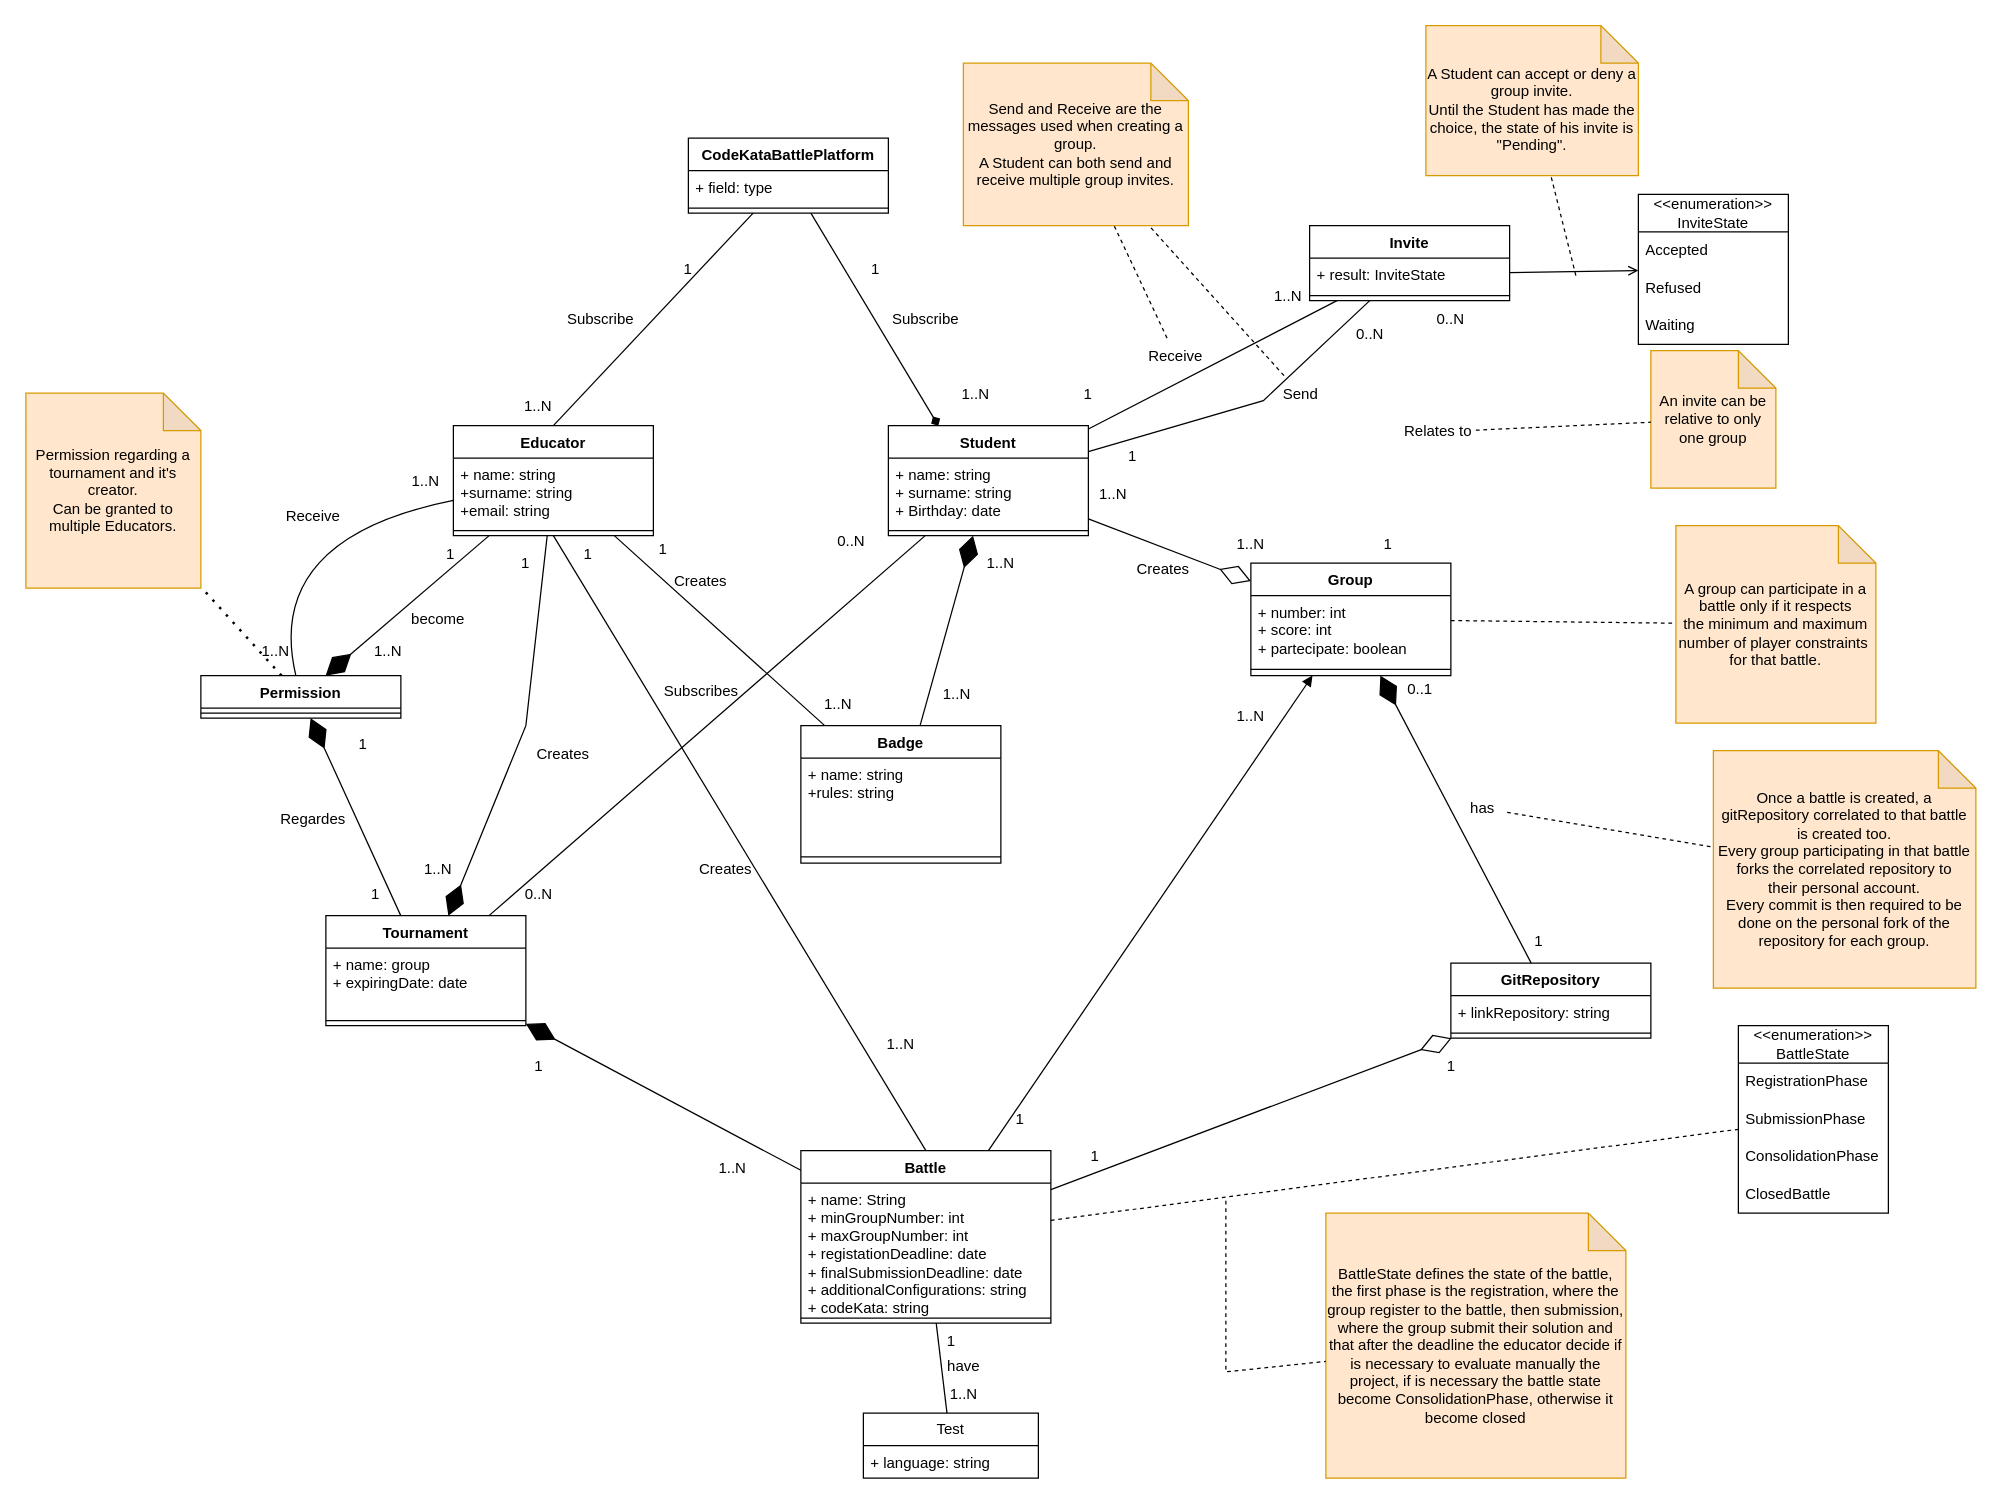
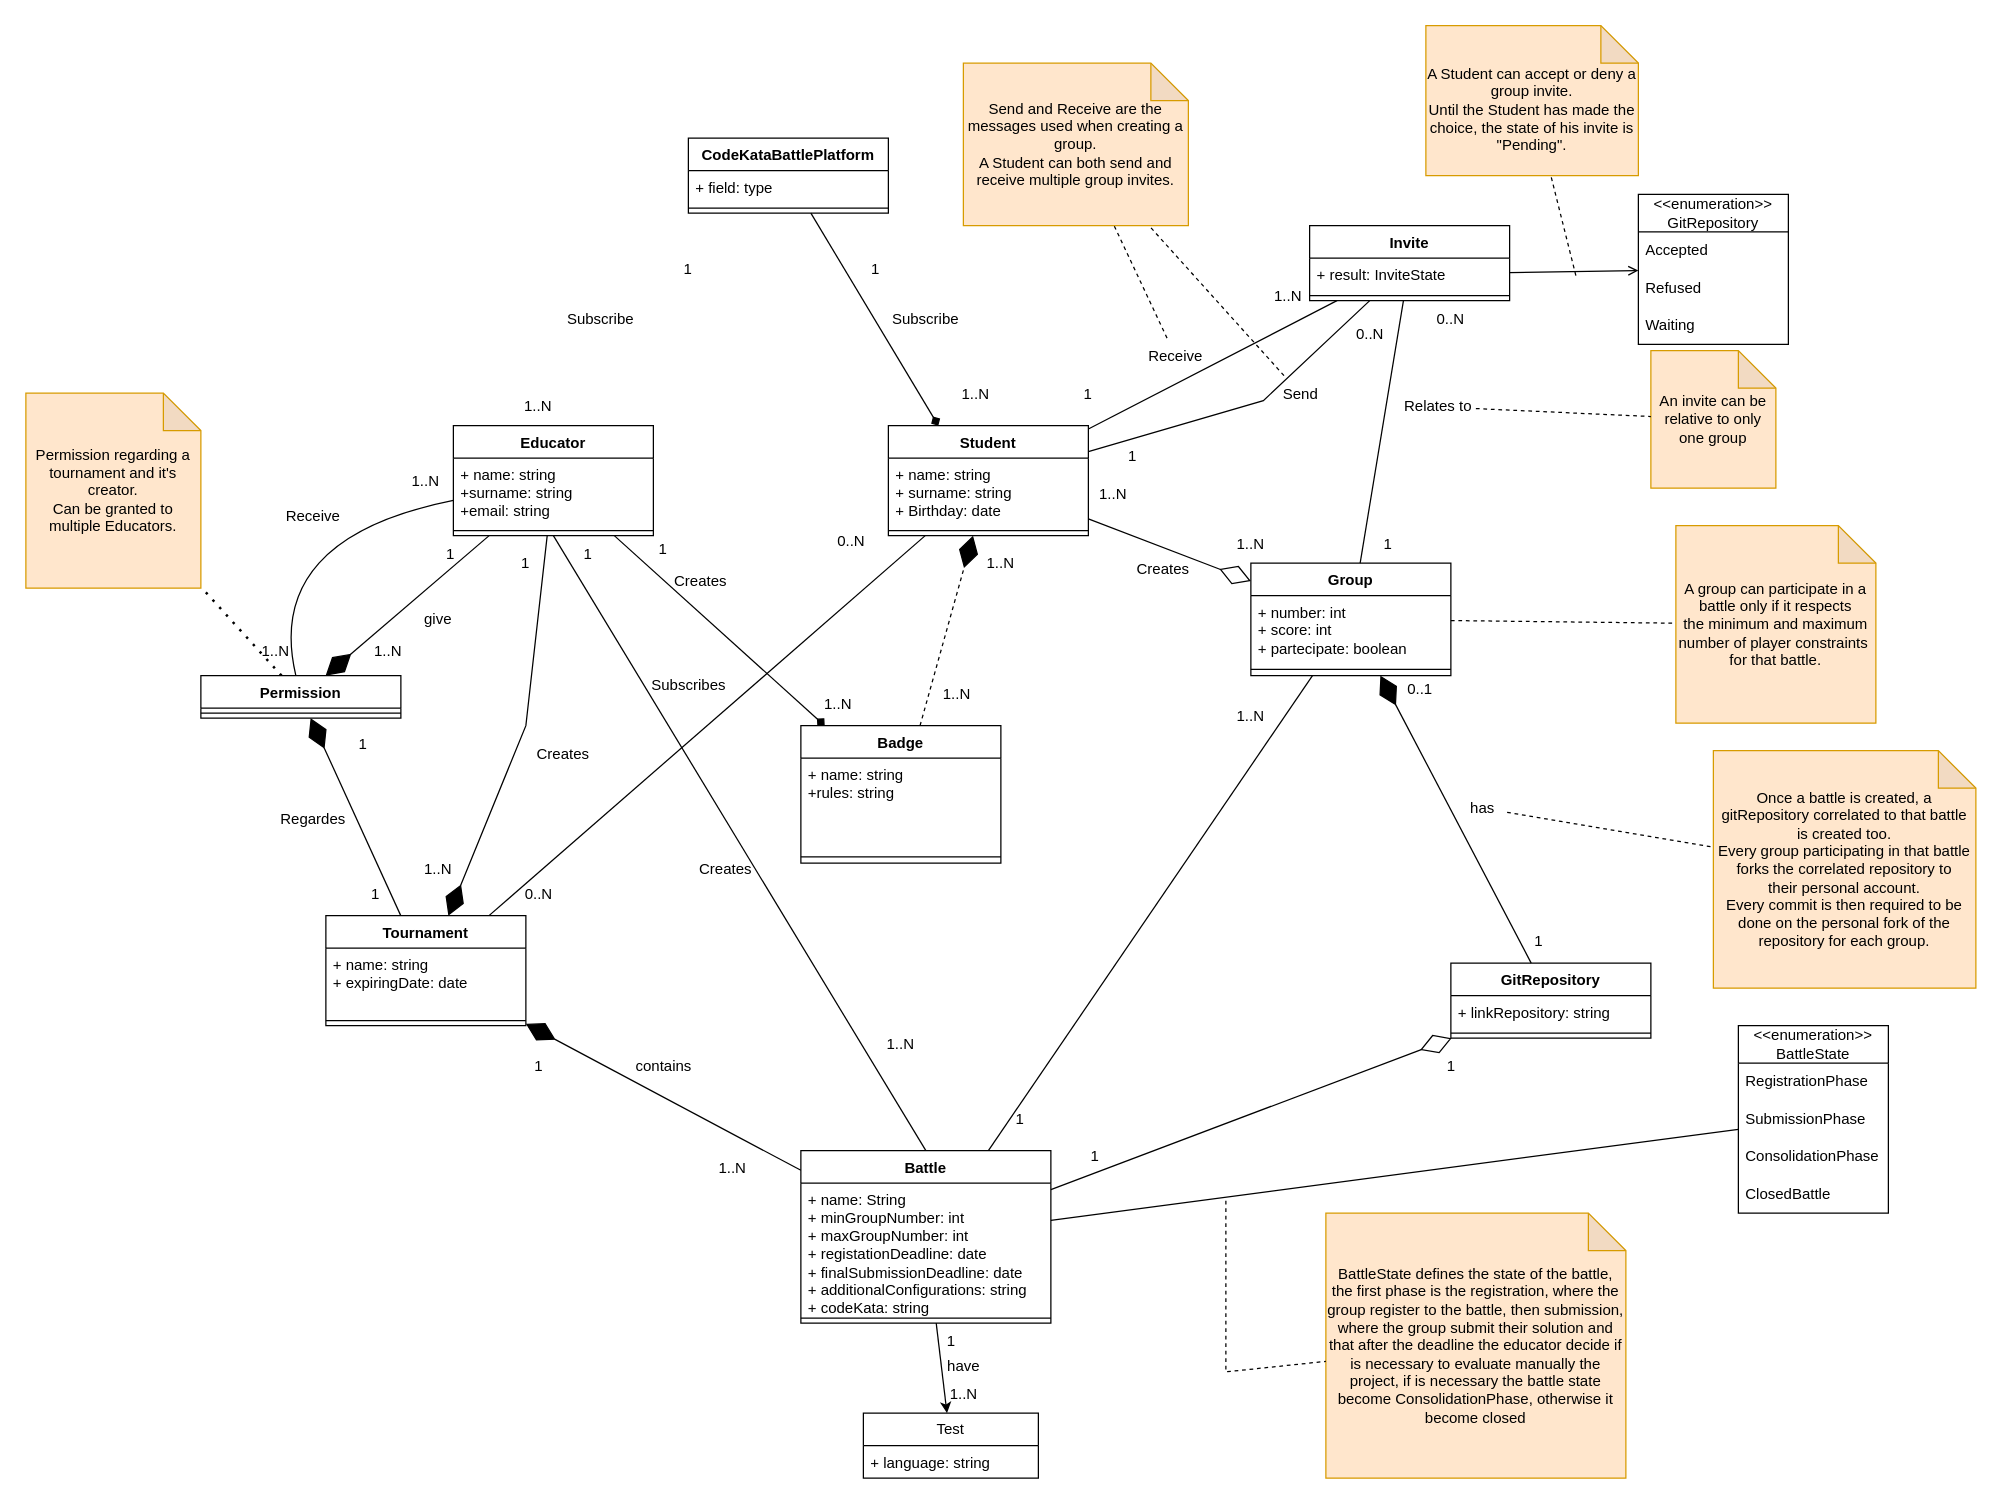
(1713, 213) -> (1713, 213)
(652, 320) -> none
(1438, 432) -> (1438, 407)
none -> (1381, 433)
(438, 619) -> (438, 619)
(942, 645) -> (942, 645)
(1305, 686) -> (1308, 682)
(701, 692) -> (688, 686)
(820, 722) -> (817, 719)
(407, 975) -> (407, 975)
none -> (663, 1067)
(1394, 1175) -> (1394, 1175)
(946, 1406) -> (946, 1403)
